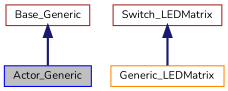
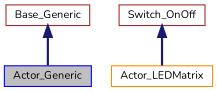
(167, 15) -> (162, 15)
(167, 76) -> (162, 76)
